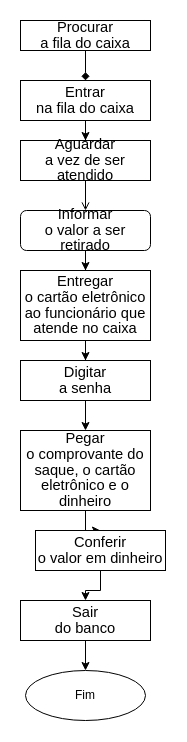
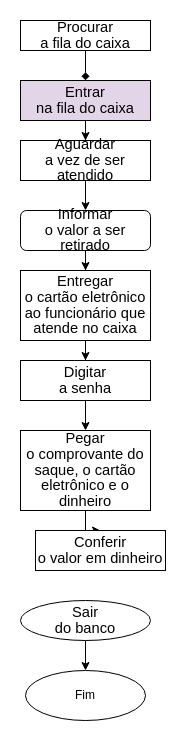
(86, 101) -> (86, 101)
(86, 203) -> (86, 202)
(101, 590) -> none
(86, 621) -> (86, 621)
